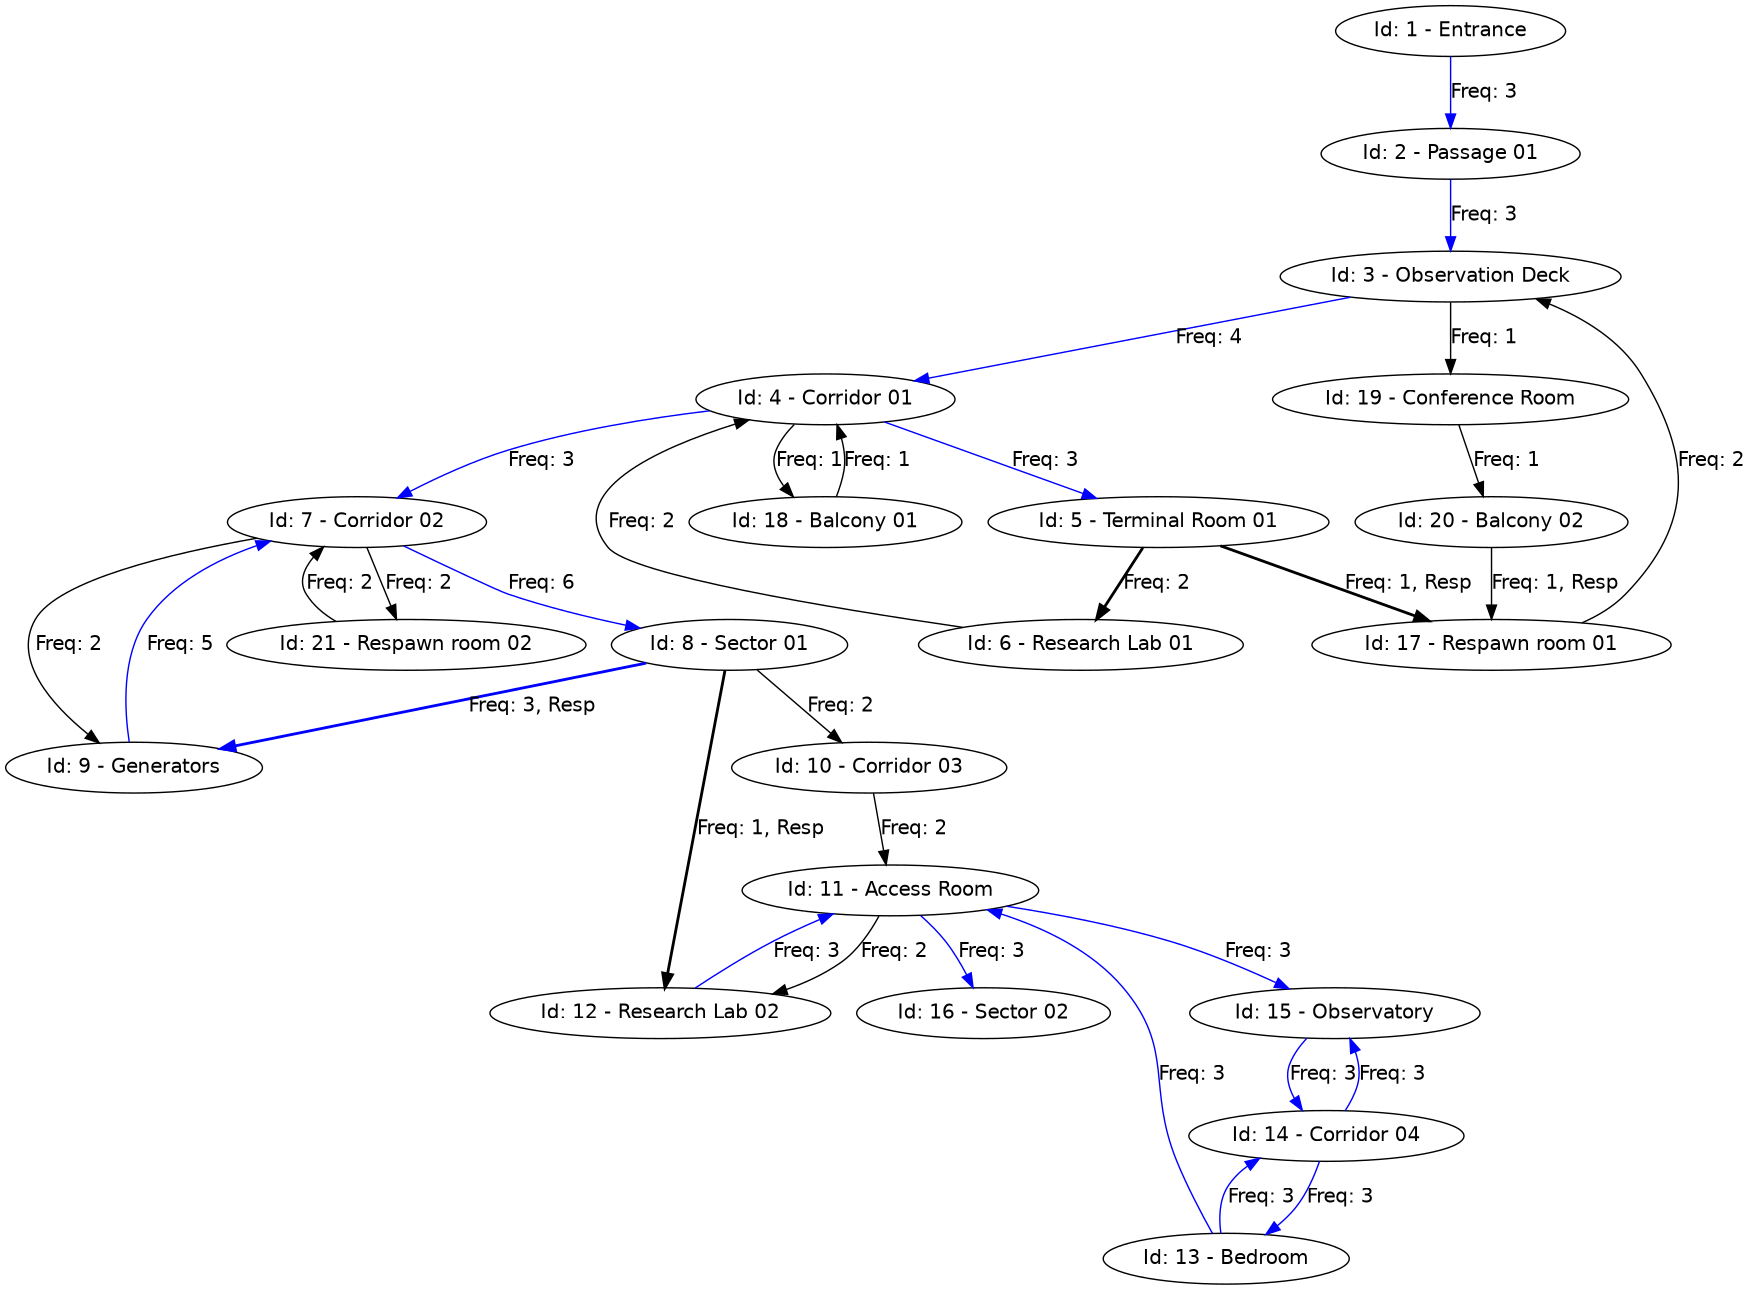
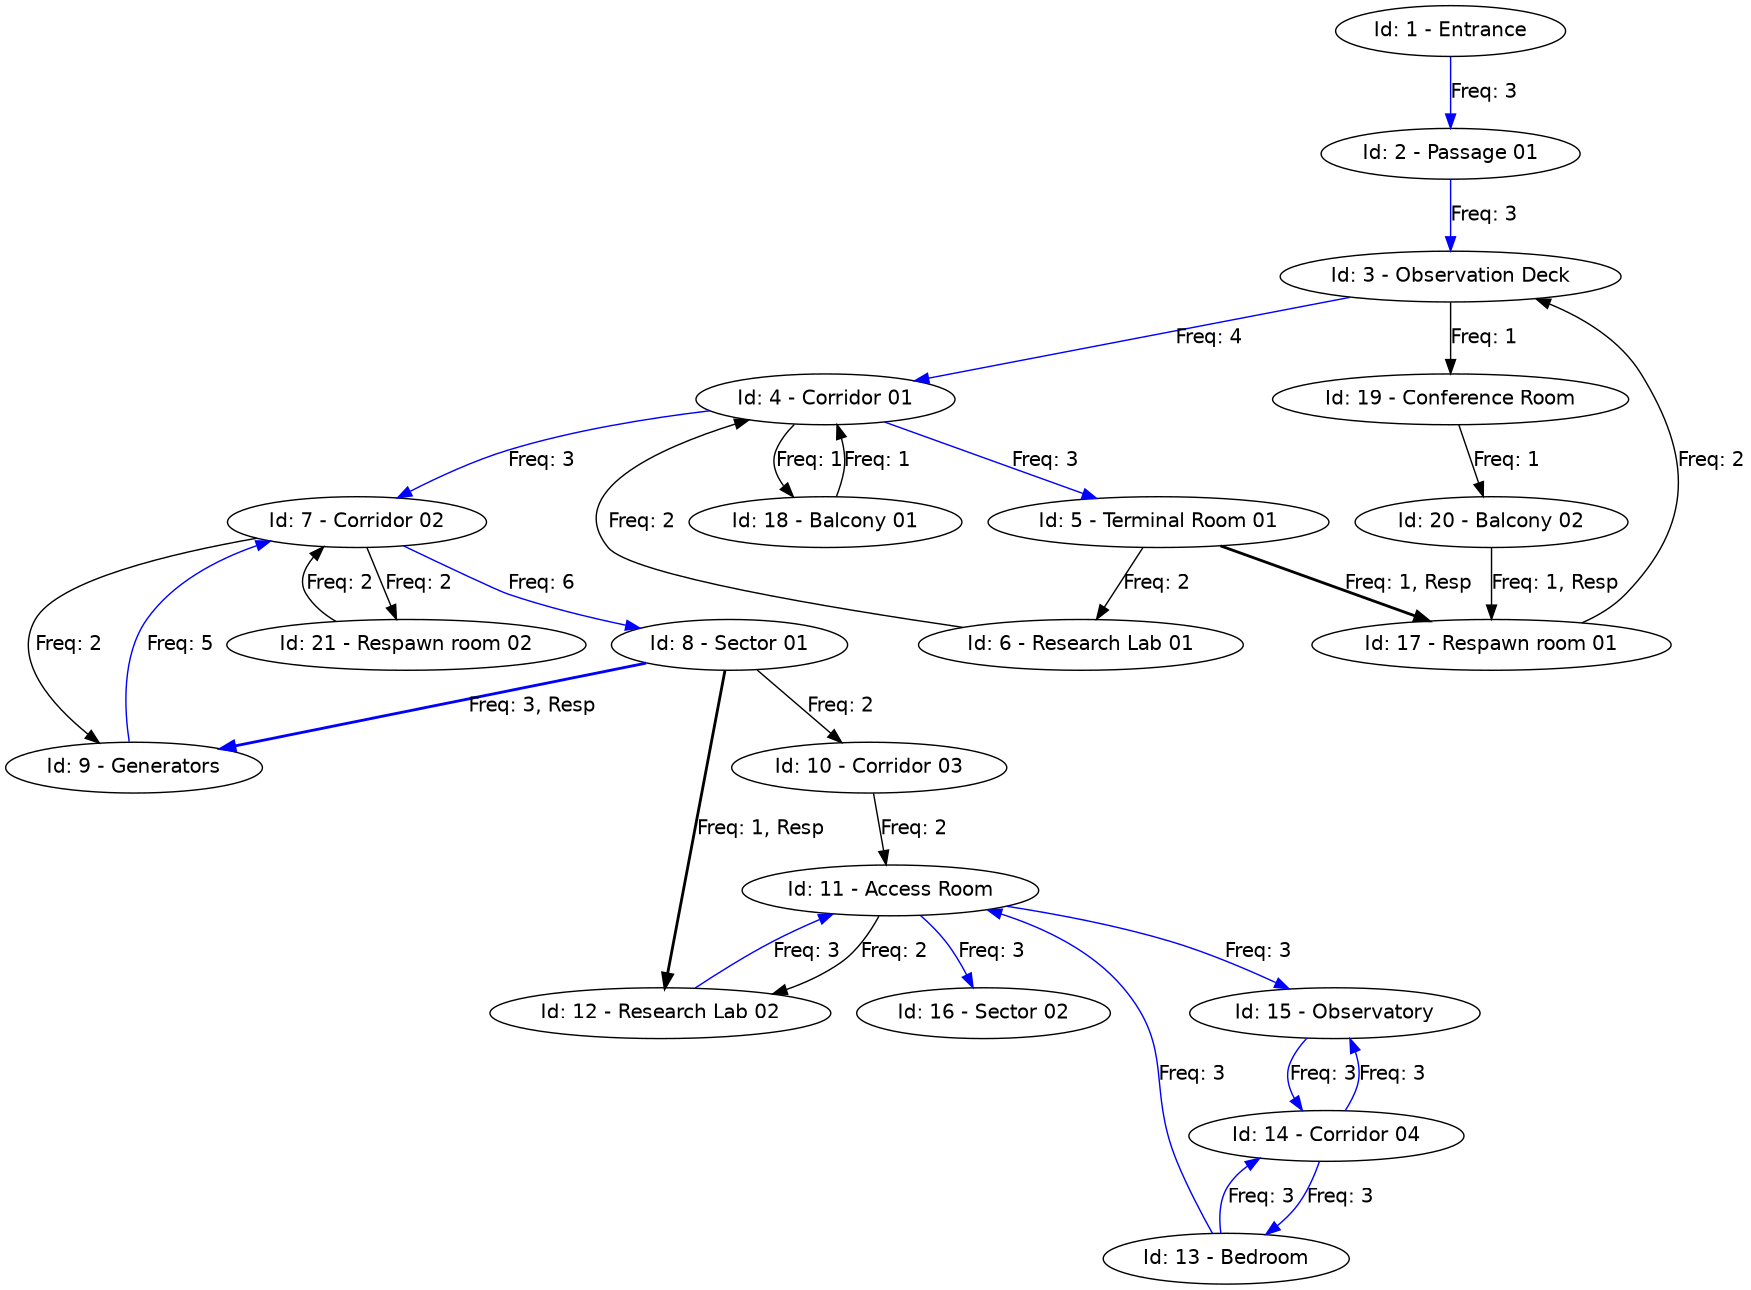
(1124, 578) -> (1124, 578)
